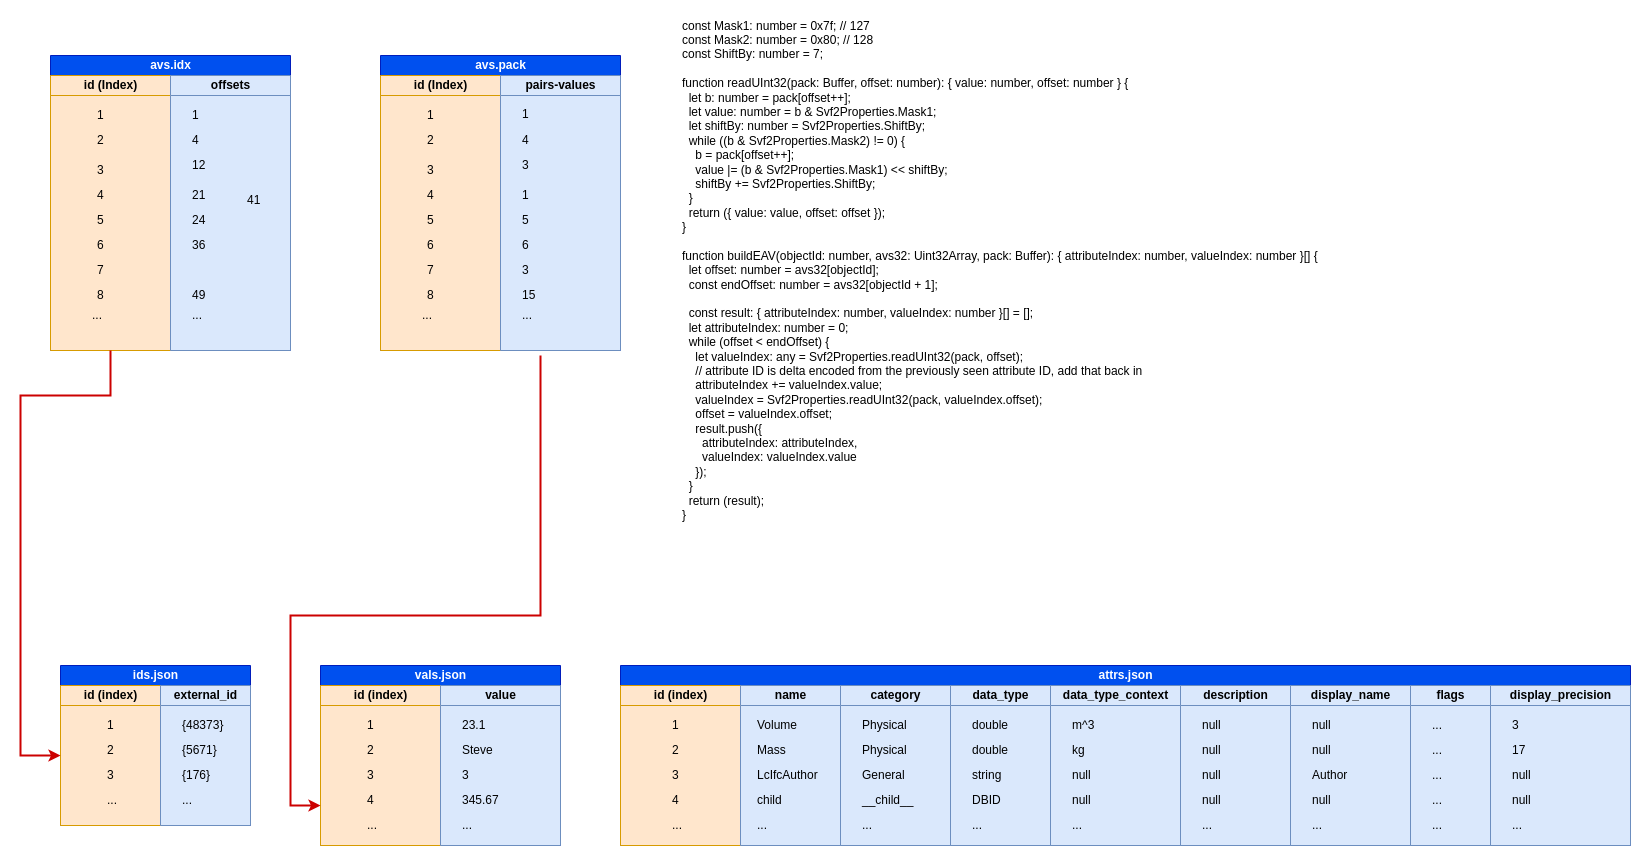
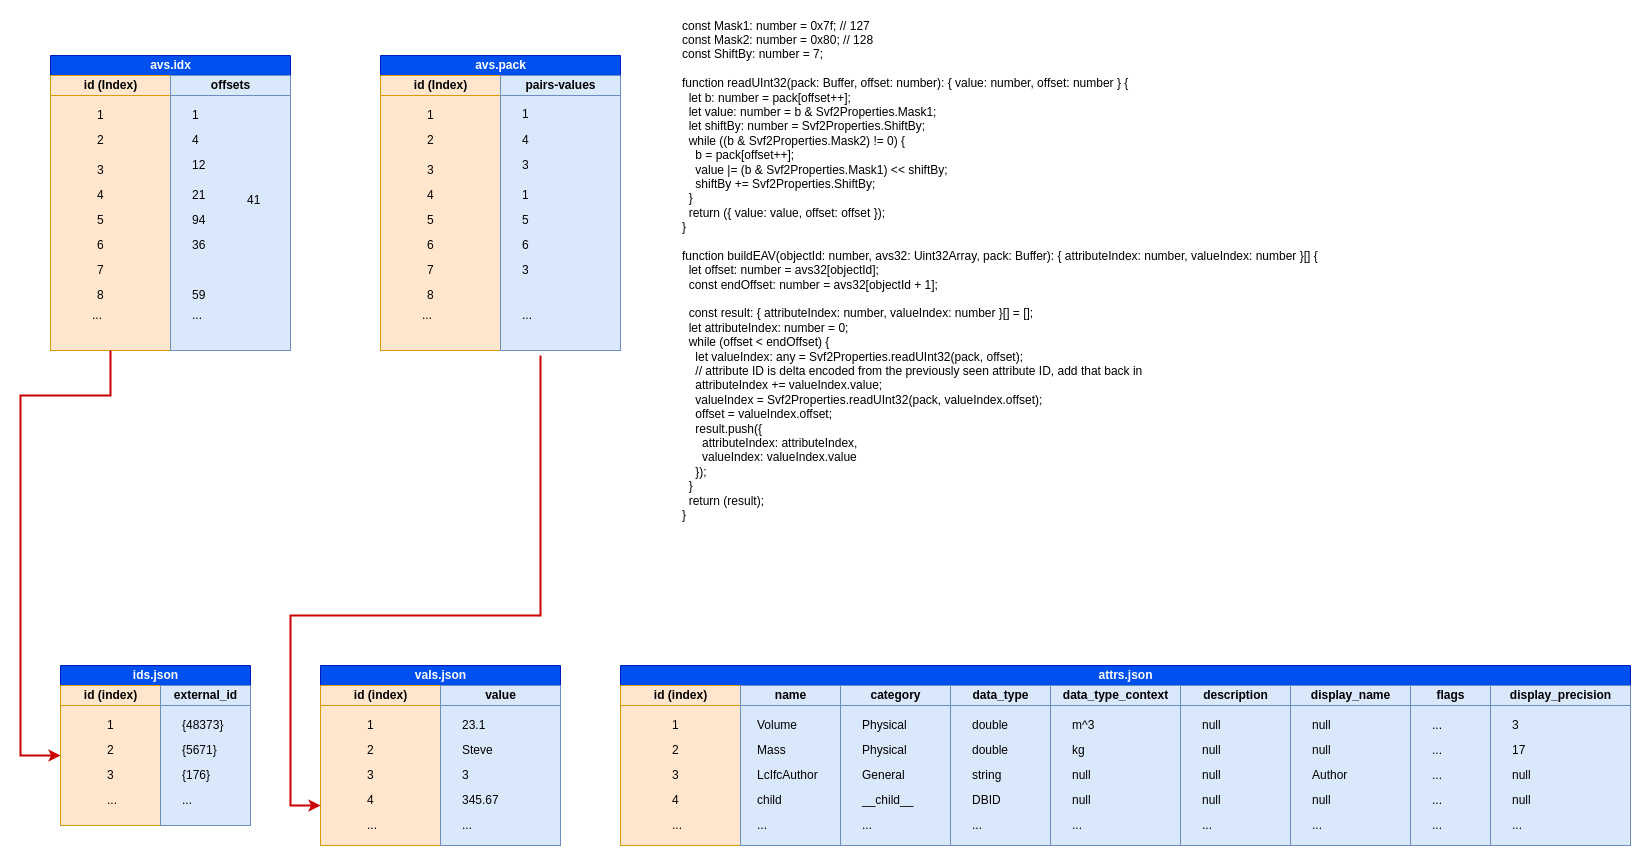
(199, 221) -> (199, 221)
(199, 296) -> (199, 296)
(536, 296) -> none
